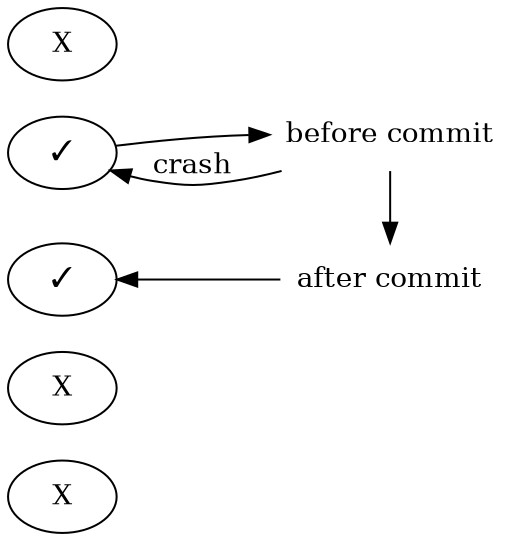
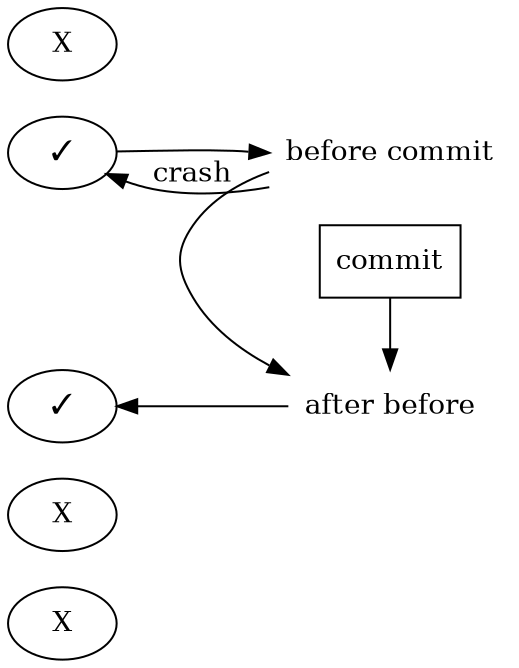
none -> (390, 261)
(390, 280) -> (390, 406)
